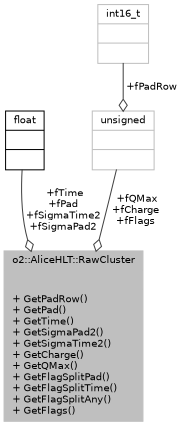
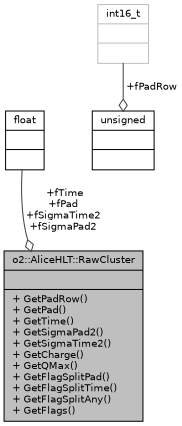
(123, 140) -> (123, 140)
(108, 204) -> none
(74, 336) -> (74, 336)
